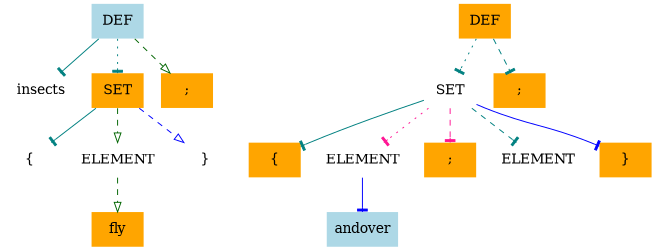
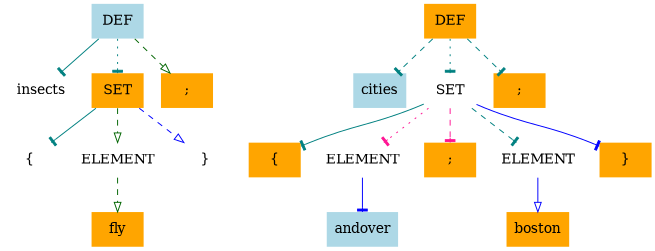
none -> (380, 91)
none -> (538, 229)
